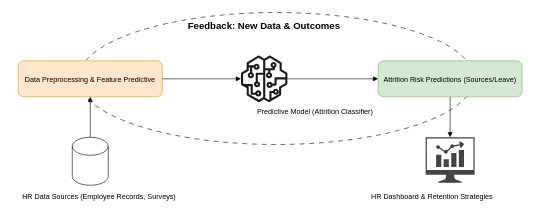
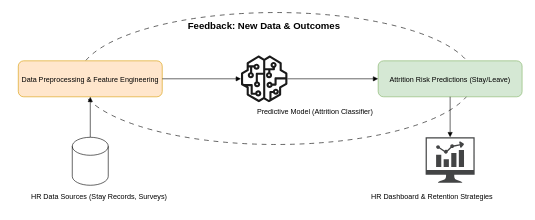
(90, 79) -> (90, 79)
(450, 79) -> (450, 79)
(99, 197) -> (99, 197)
